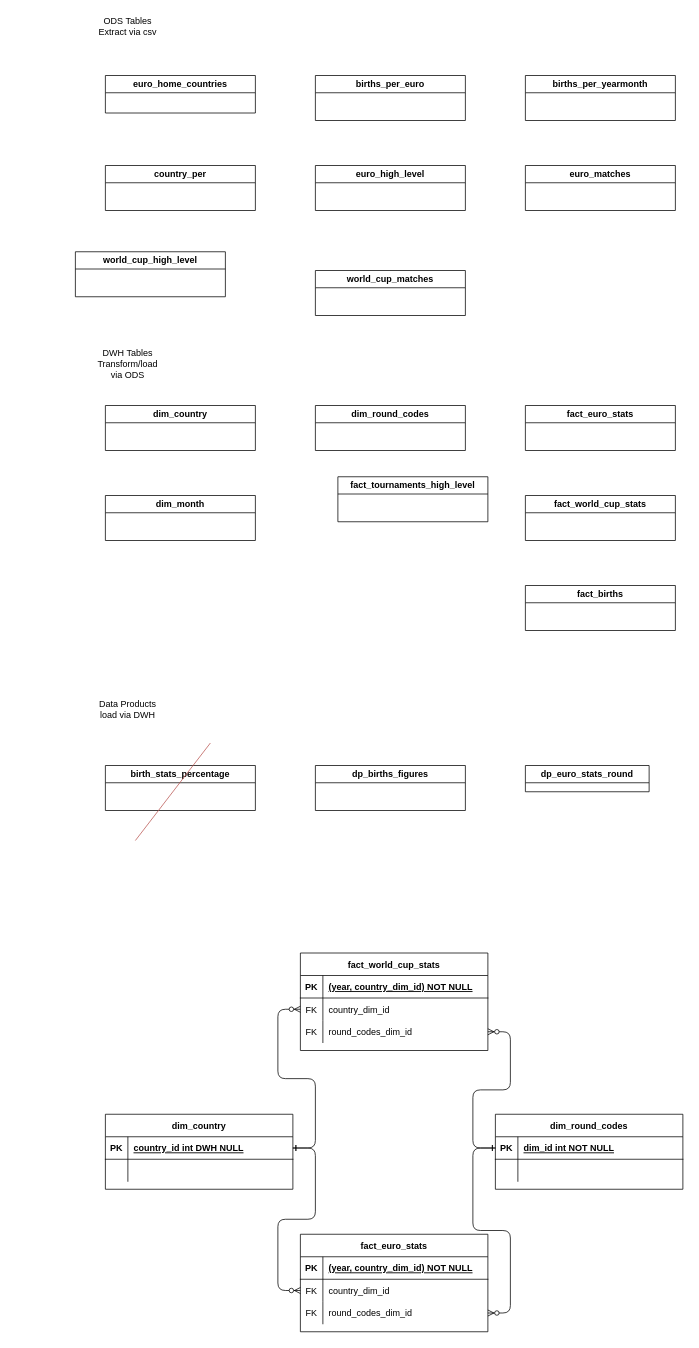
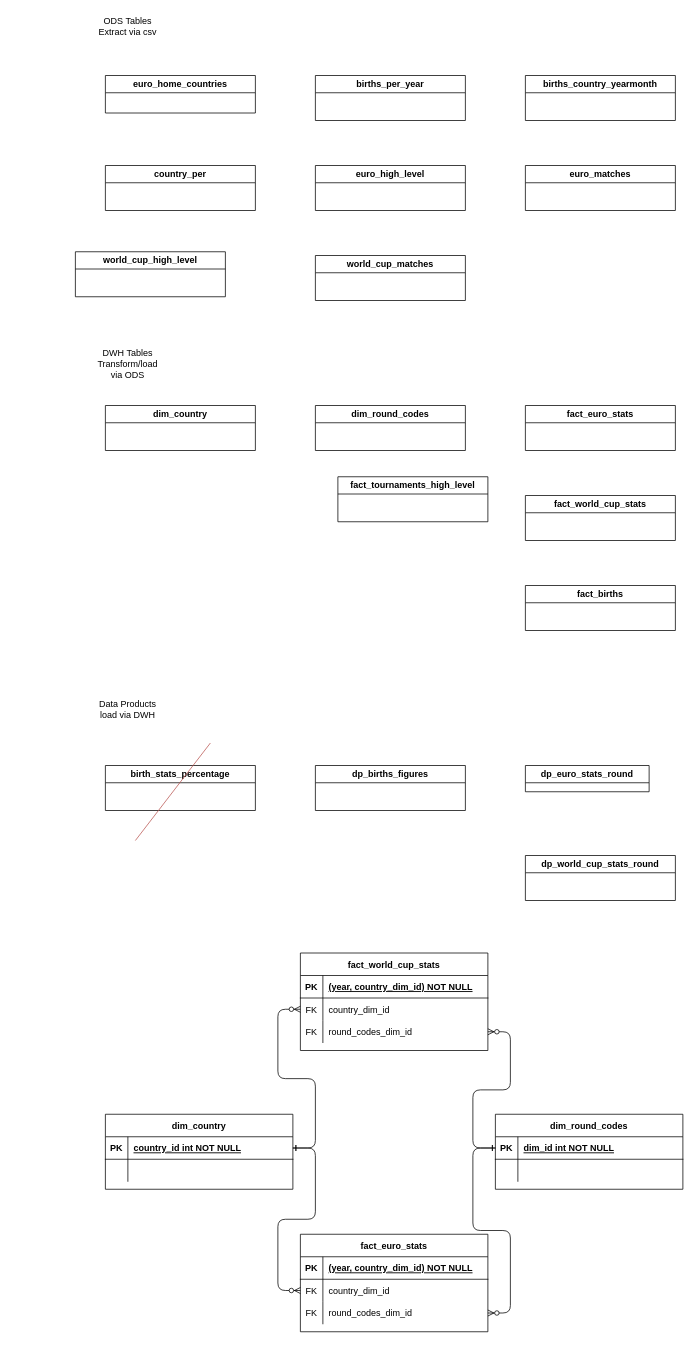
(390, 84) -> (390, 84)
(600, 84) -> (600, 84)
(390, 293) -> (390, 278)
(180, 518) -> none
none -> (600, 878)
(186, 1148) -> (186, 1148)
